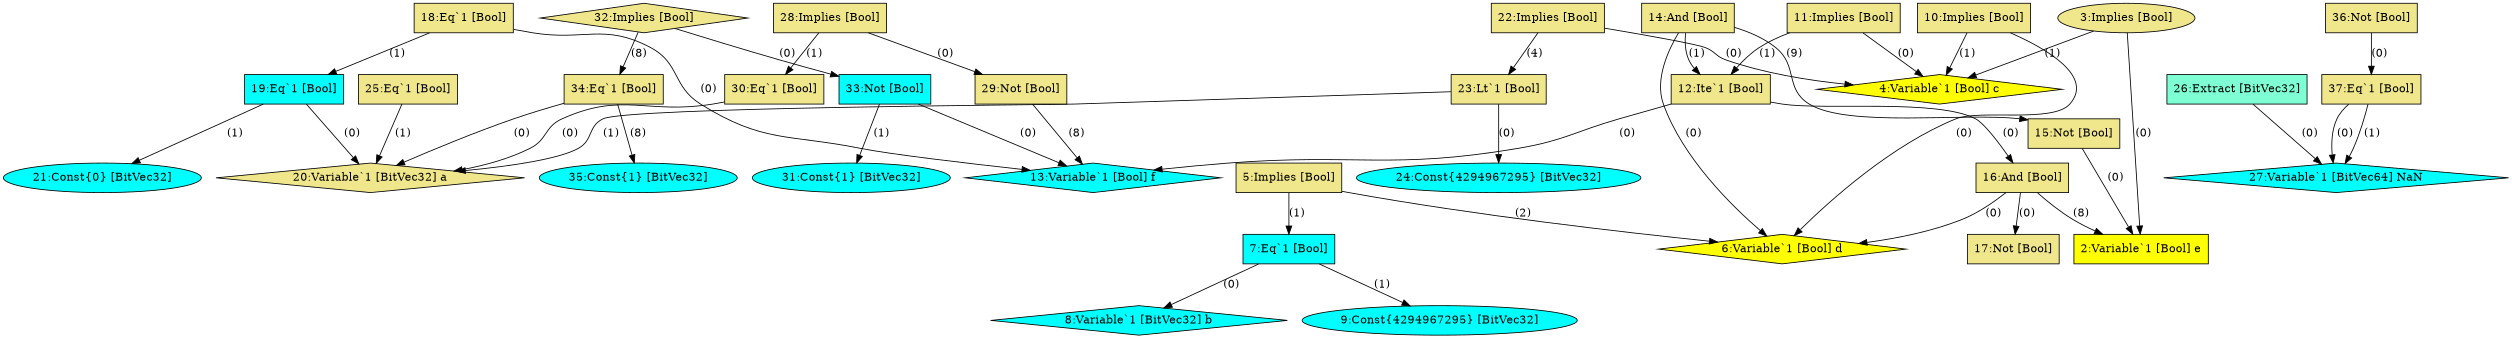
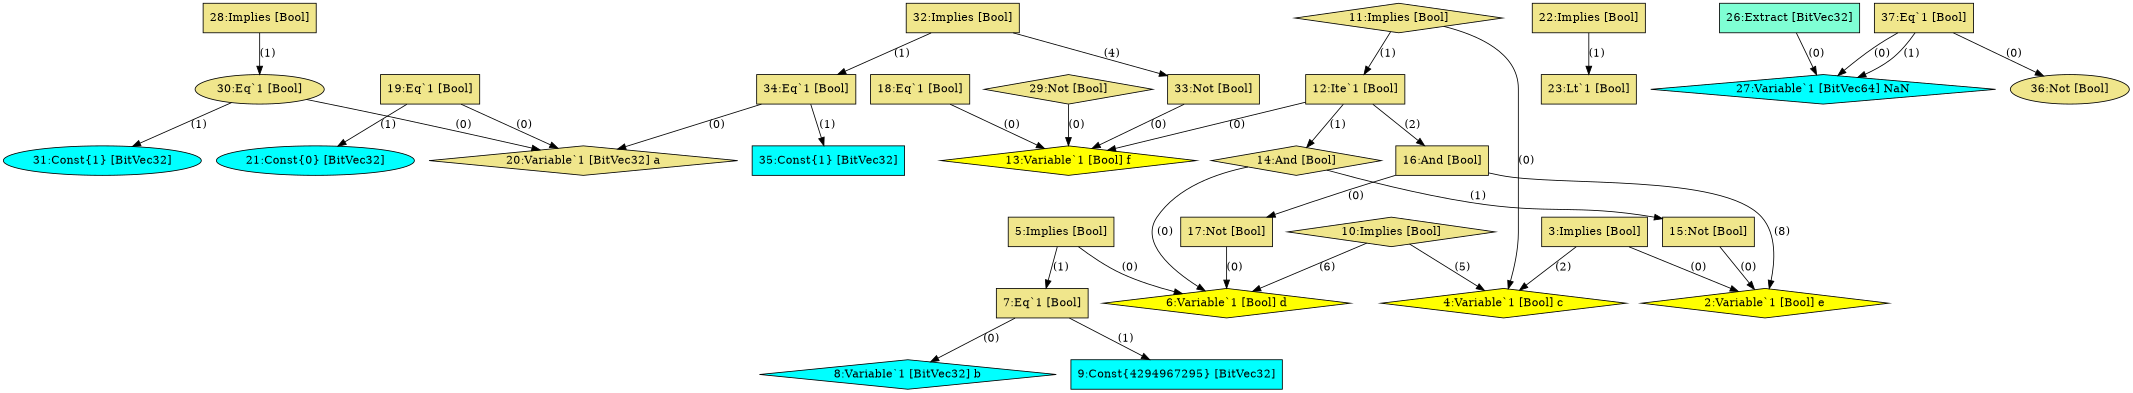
(644, 18) -> (963, 18)
(1688, 18) -> (1296, 161)
(1844, 18) -> (1399, 18)
(1974, 18) -> (1391, 232)
(2126, 18) -> (1595, 232)
(2371, 18) -> (2070, 89)
(2371, 50) -> (1995, 53)
(383, 52) -> none
(922, 52) -> none
(1686, 52) -> (1328, 123)
(639, 54) -> (902, 54)
(787, 54) -> (1112, 54)
(1535, 54) -> (1597, 54)
(1795, 54) -> (1478, 196)
(1967, 54) -> (1463, 268)
(2053, 54) -> (1563, 268)
(1724, 59) -> none
(294, 89) -> (430, 89)
(408, 89) -> none
(774, 89) -> (260, 89)
(885, 89) -> (1214, 89)
(1021, 89) -> (1068, 89)
(949, 106) -> none
(870, 130) -> (186, 123)
(638, 134) -> (828, 125)
(1077, 134) -> (1077, 125)
(1964, 134) -> (1327, 268)
(2011, 134) -> (1413, 125)
(638, 178) -> (828, 161)
(1093, 178) -> (1068, 161)
(1499, 178) -> none
(1523, 213) -> (1130, 268)
(1940, 227) -> (1227, 263)
(1289, 249) -> (1042, 303)
(2141, 249) -> (1765, 303)
(1440, 320) -> (1177, 374)
